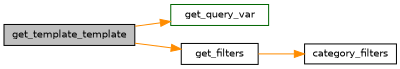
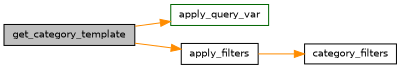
(220, 15) -> (220, 15)
(69, 35) -> (69, 35)
(220, 54) -> (220, 54)
